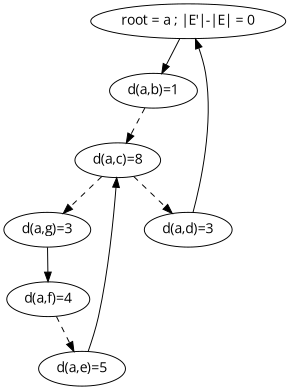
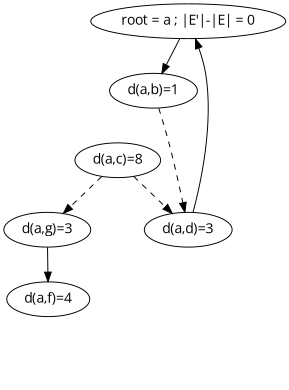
(138, 121) -> (172, 155)
(82, 369) -> none
